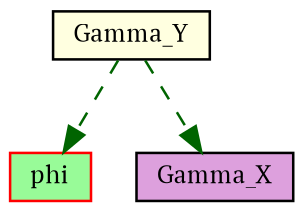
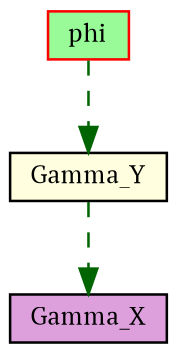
(97, 95) -> (88, 93)
